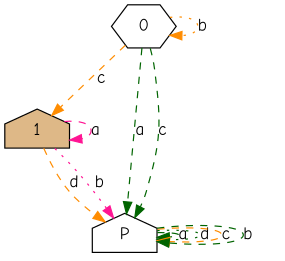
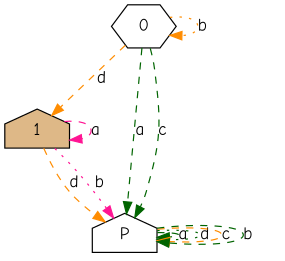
(101, 79) -> (102, 79)
